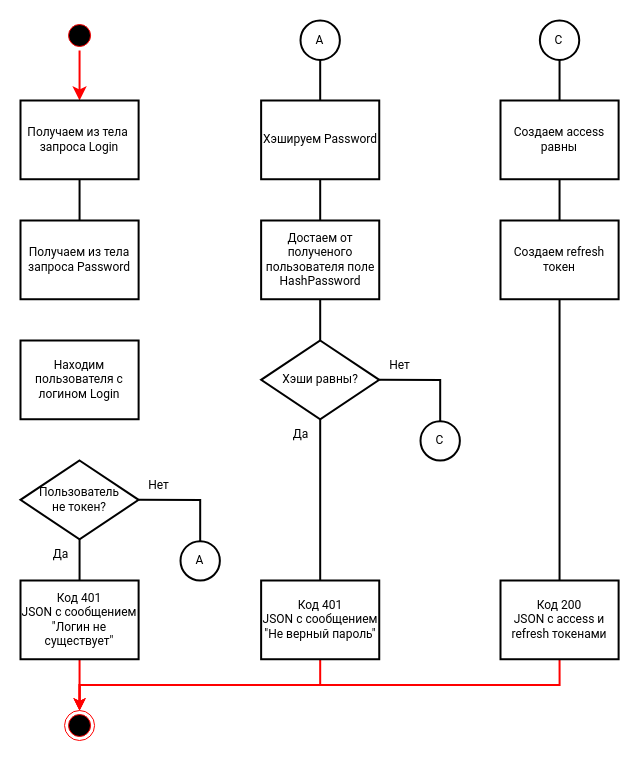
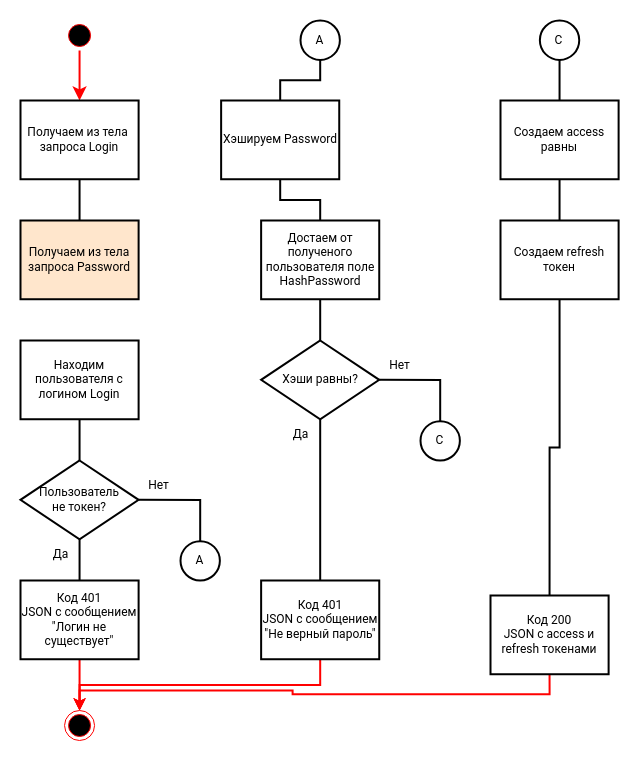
(320, 140) -> (280, 140)
(80, 260) -> (80, 260)
none -> (80, 439)
(560, 620) -> (550, 635)
